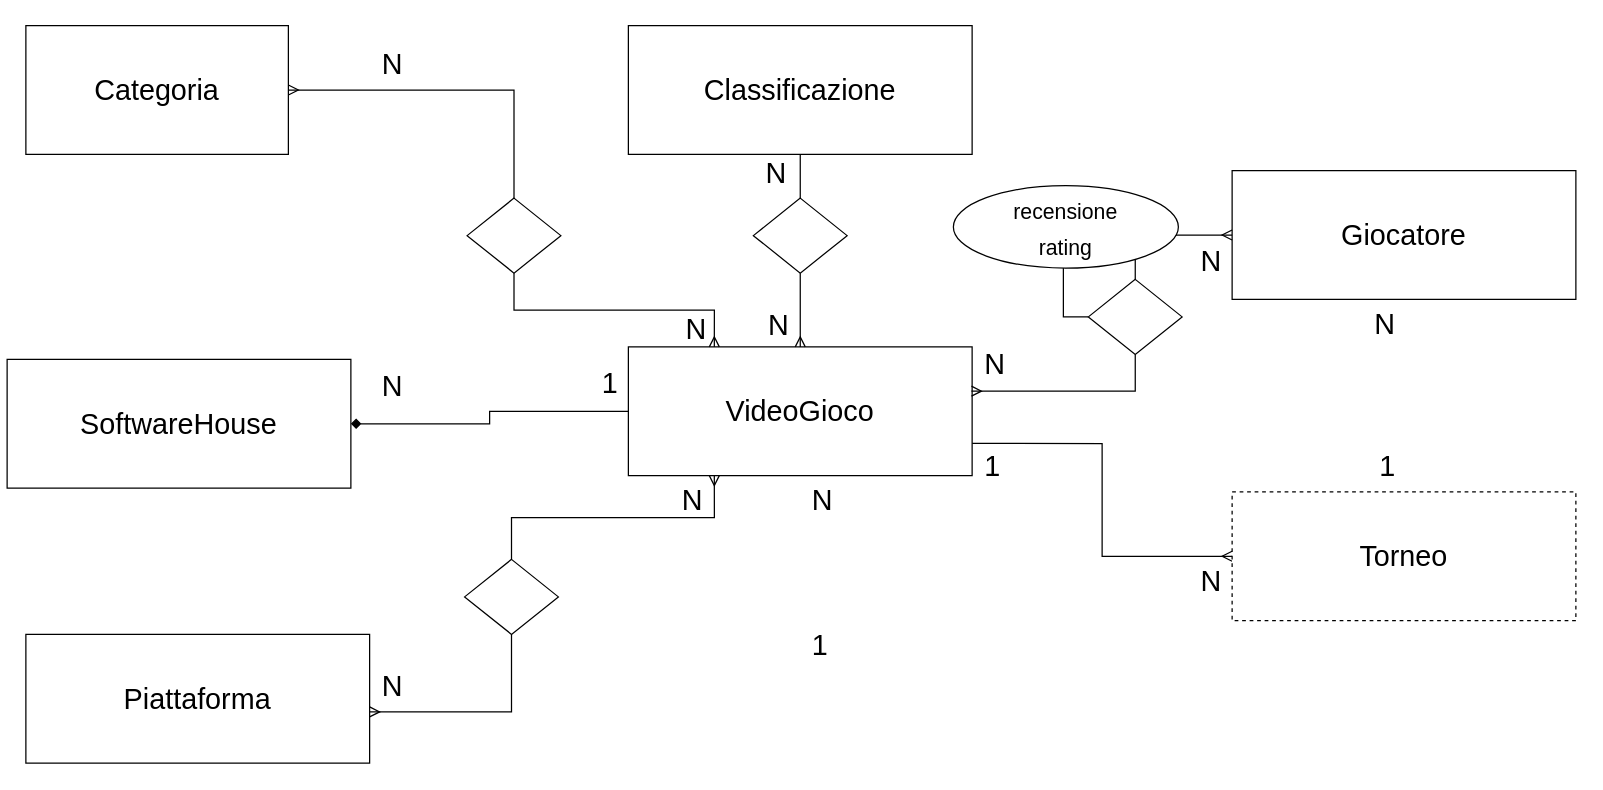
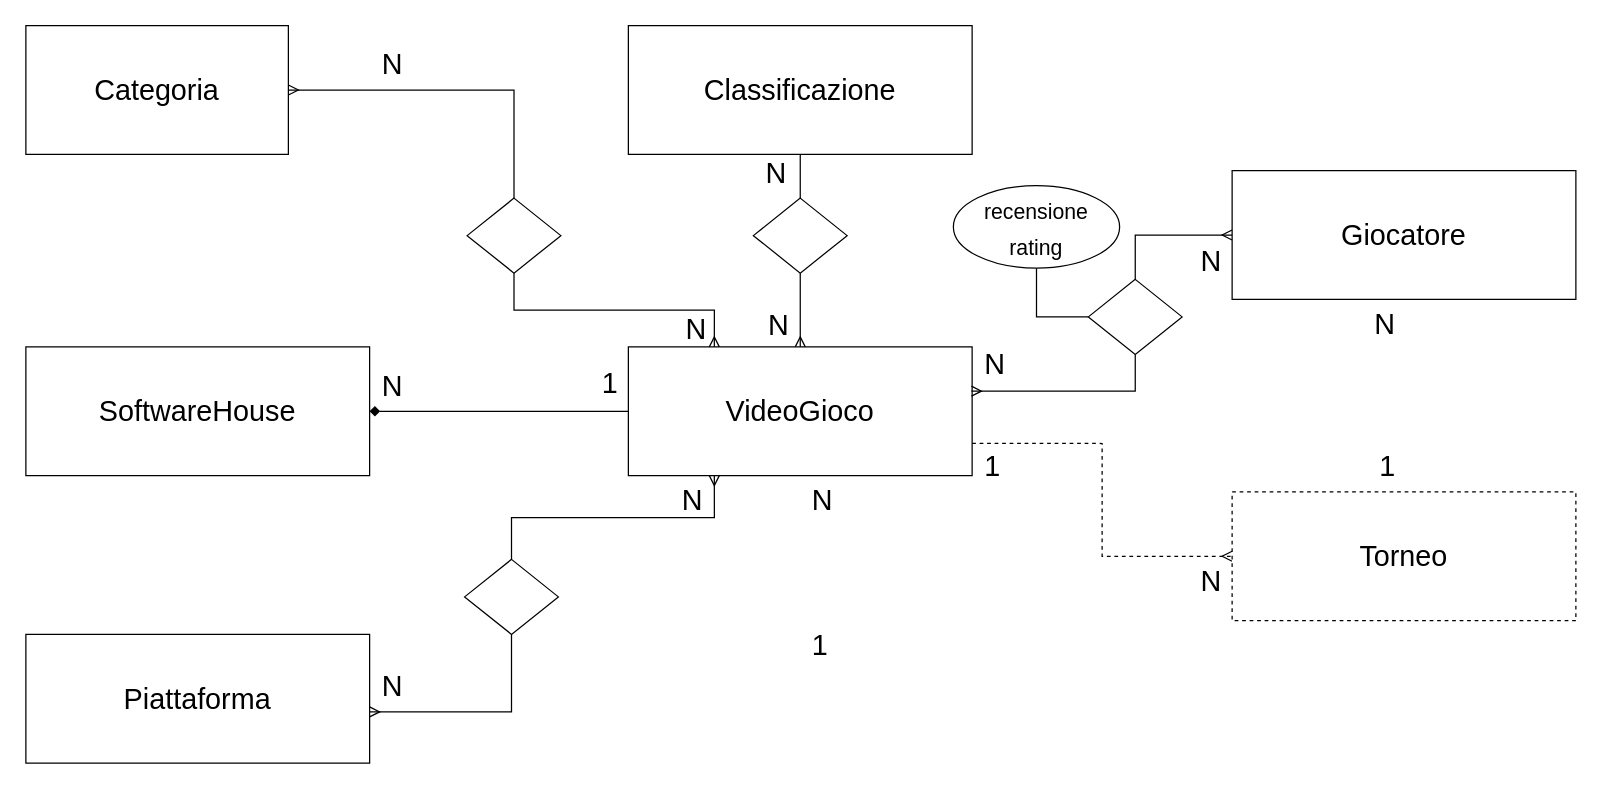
(1066, 227) -> (1036, 227)
(179, 424) -> (198, 411)
(1102, 499) -> (1102, 499)
